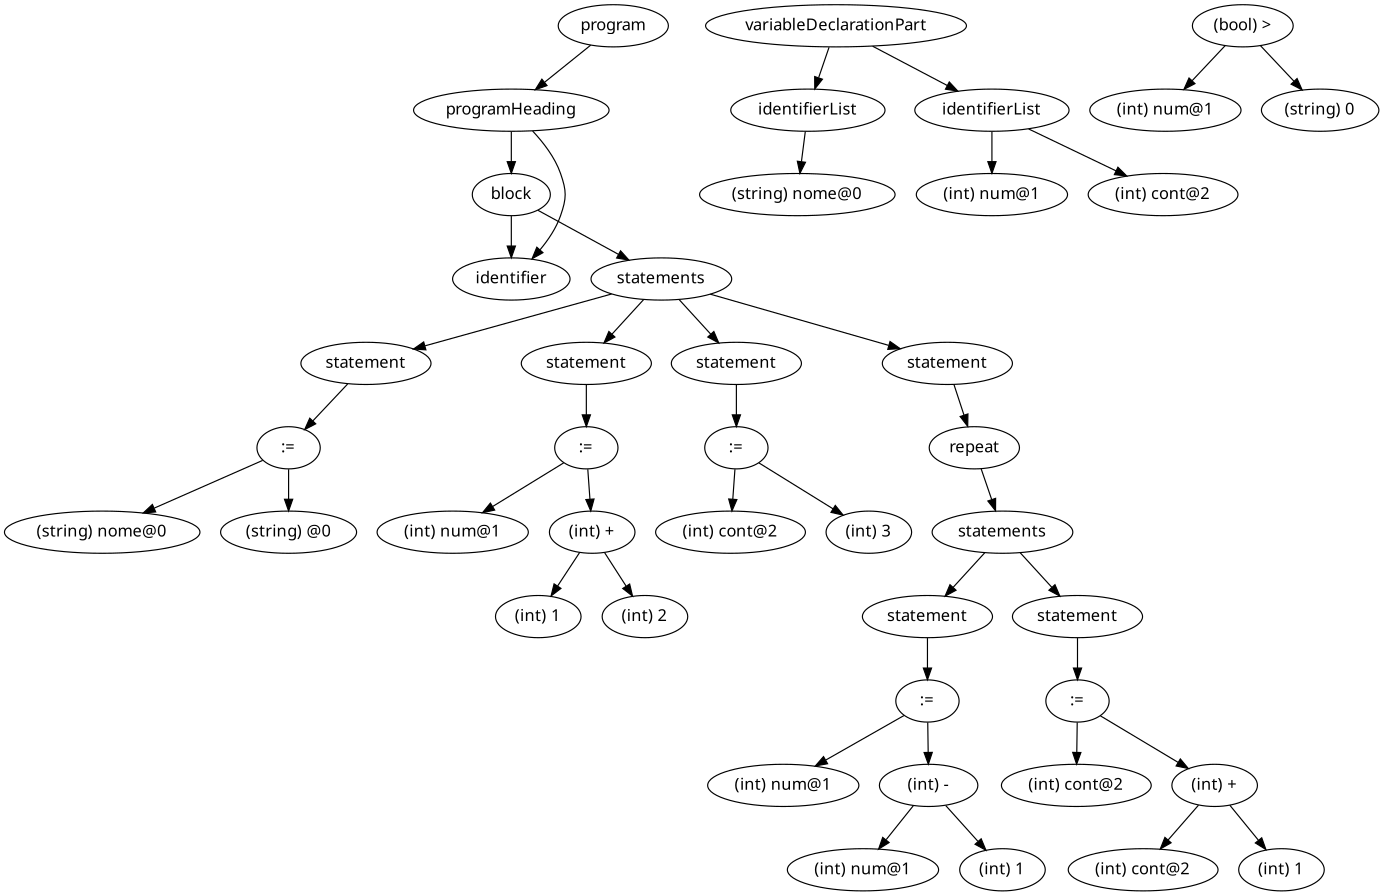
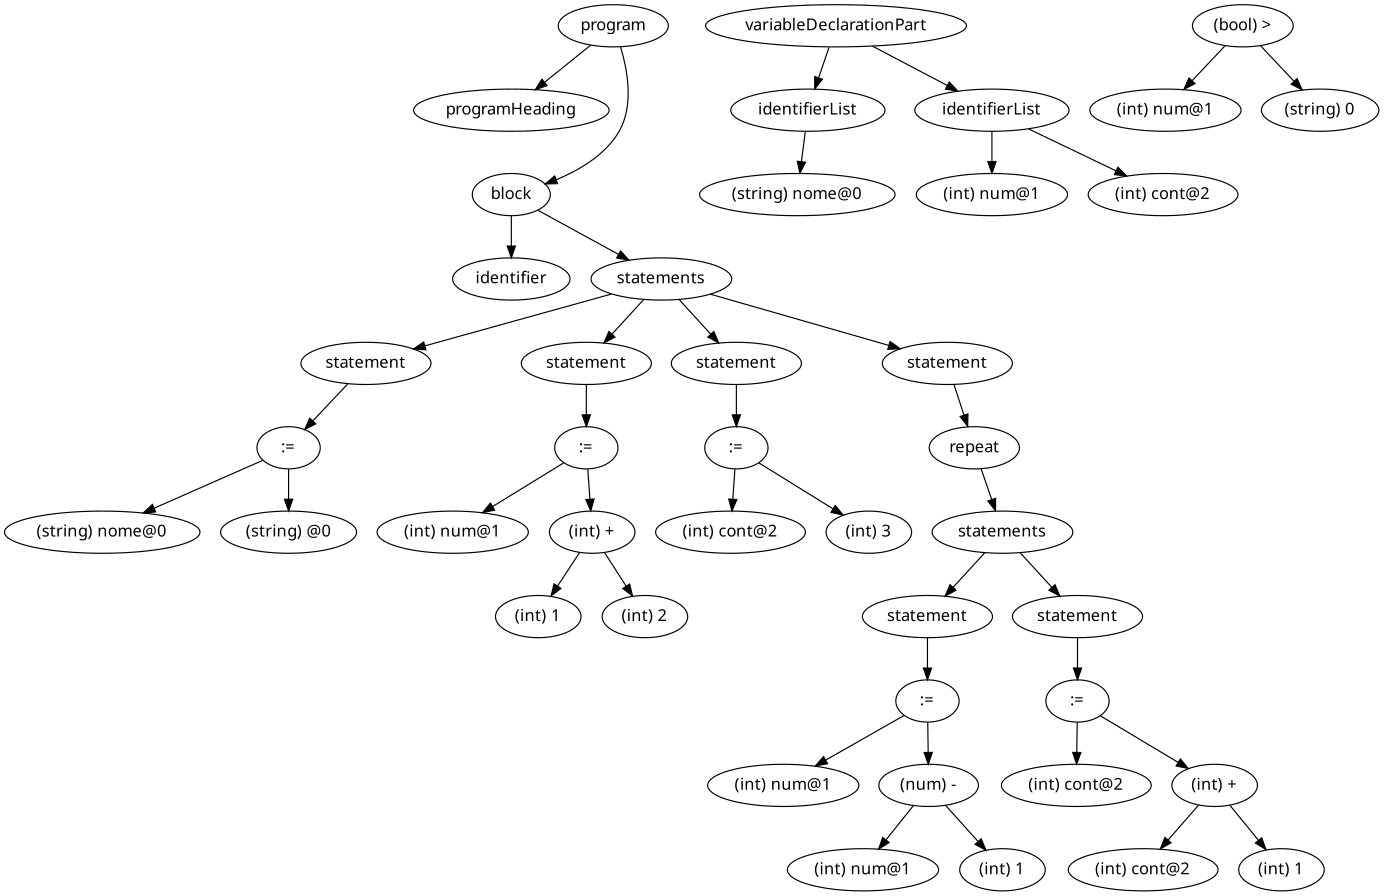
(511, 147) -> (620, 129)
(565, 189) -> none
(929, 785) -> (929, 785)
